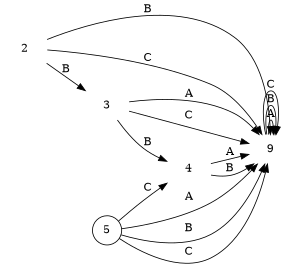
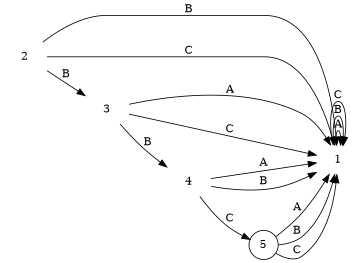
(271, 149) -> (338, 160)
(139, 204) -> (219, 219)
